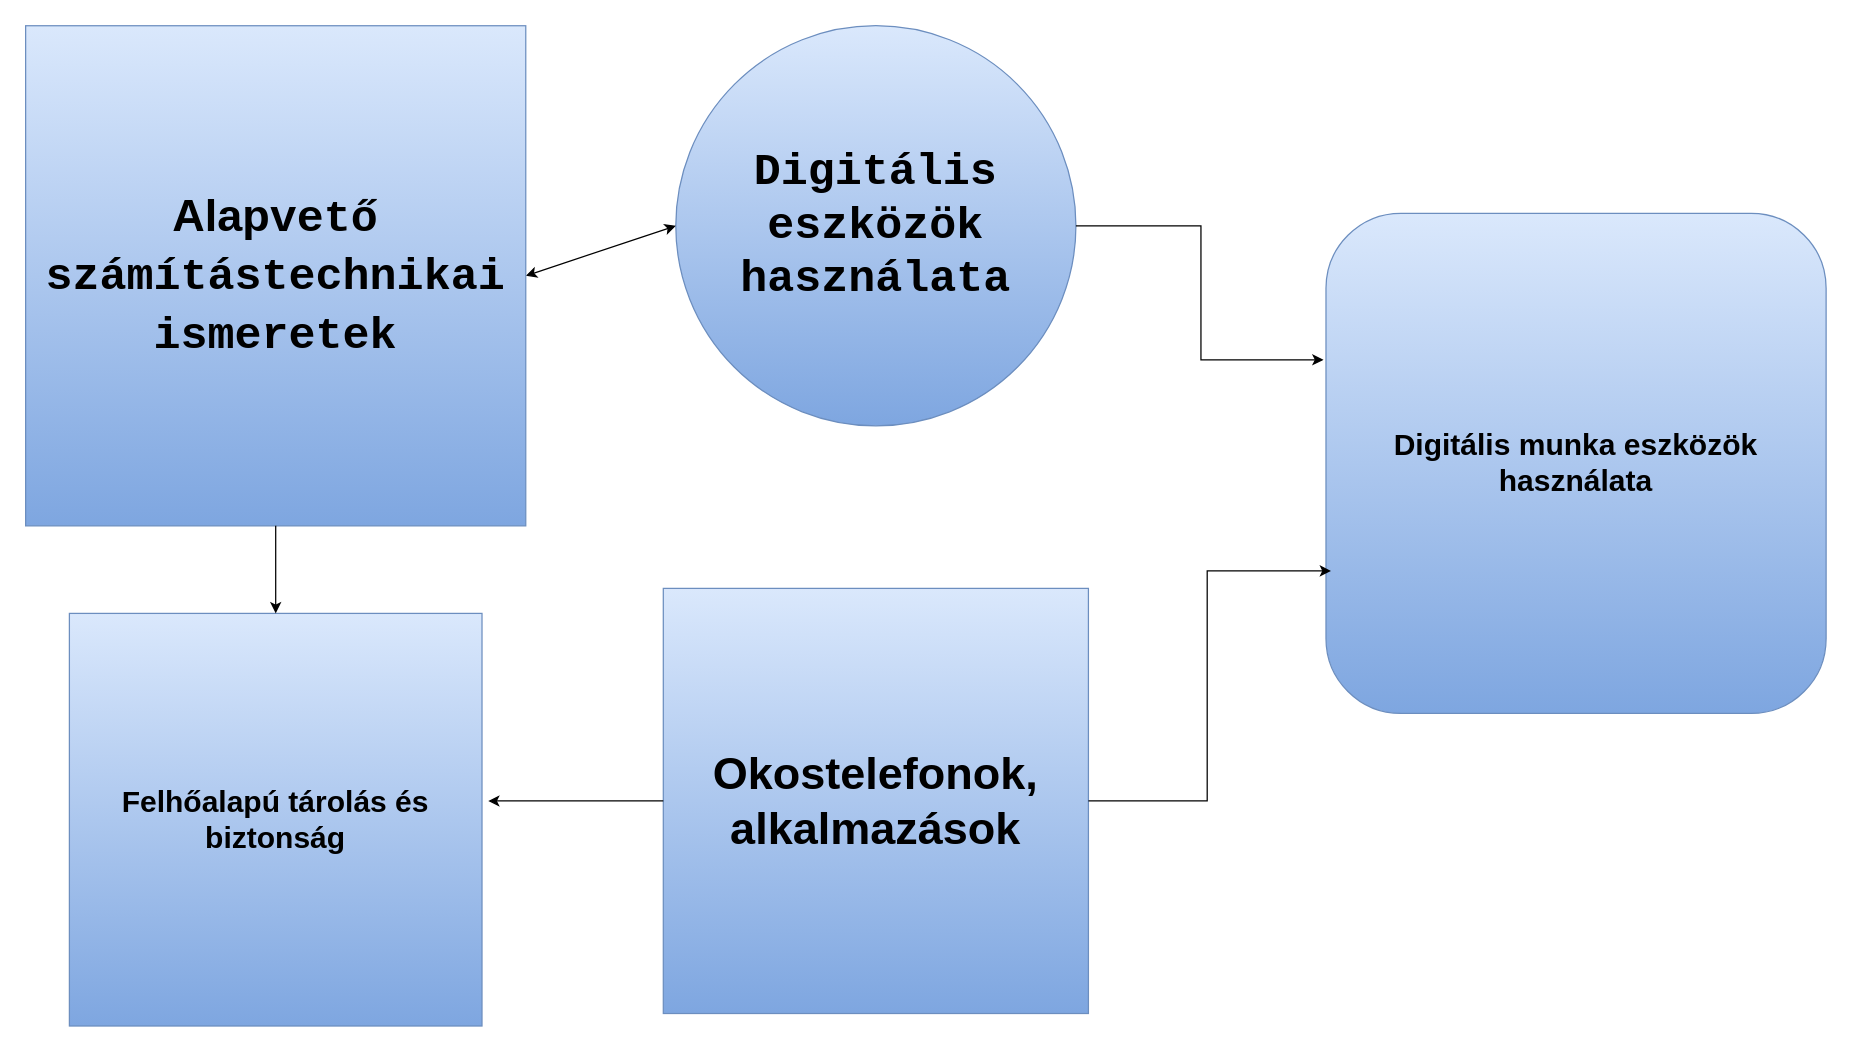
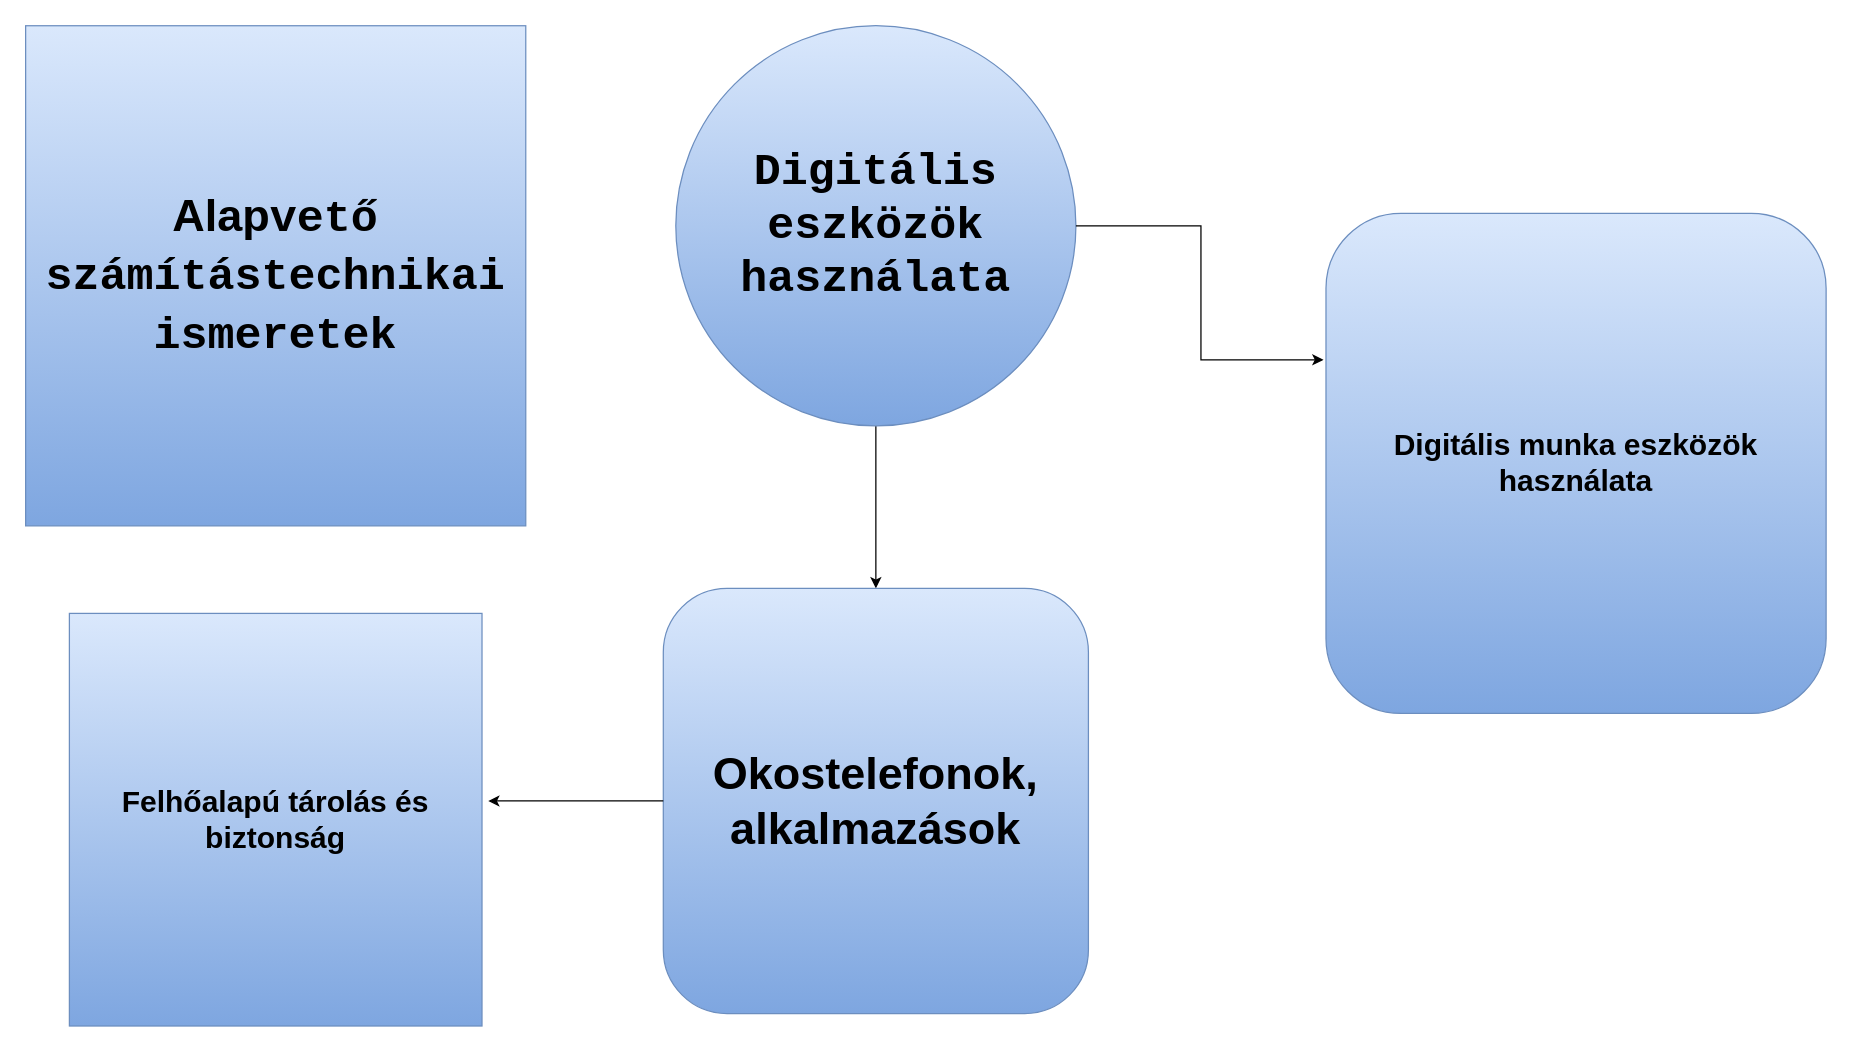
(601, 251) -> none
none -> (876, 503)
(276, 565) -> none
(1207, 688) -> none
(876, 801) -> (876, 801)
